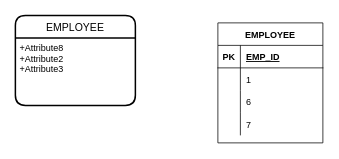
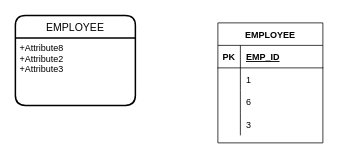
(249, 125) -> (249, 125)
